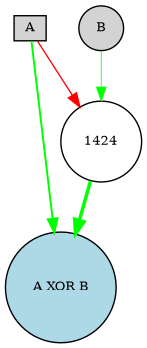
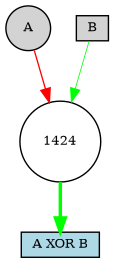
(30, 28) -> (28, 28)
(101, 28) -> (92, 28)
(42, 130) -> none
(61, 287) -> (60, 245)
